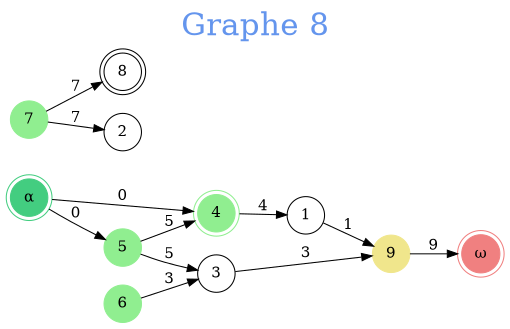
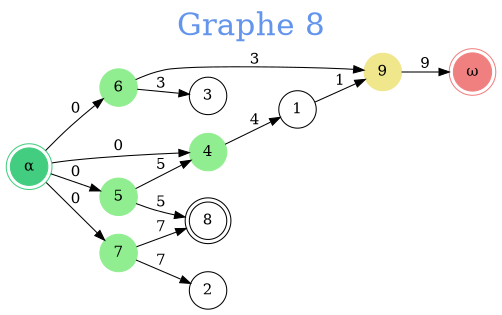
none -> (69, 127)
none -> (72, 208)
(216, 213) -> (208, 152)
(164, 262) -> (155, 210)
(298, 264) -> (244, 67)
